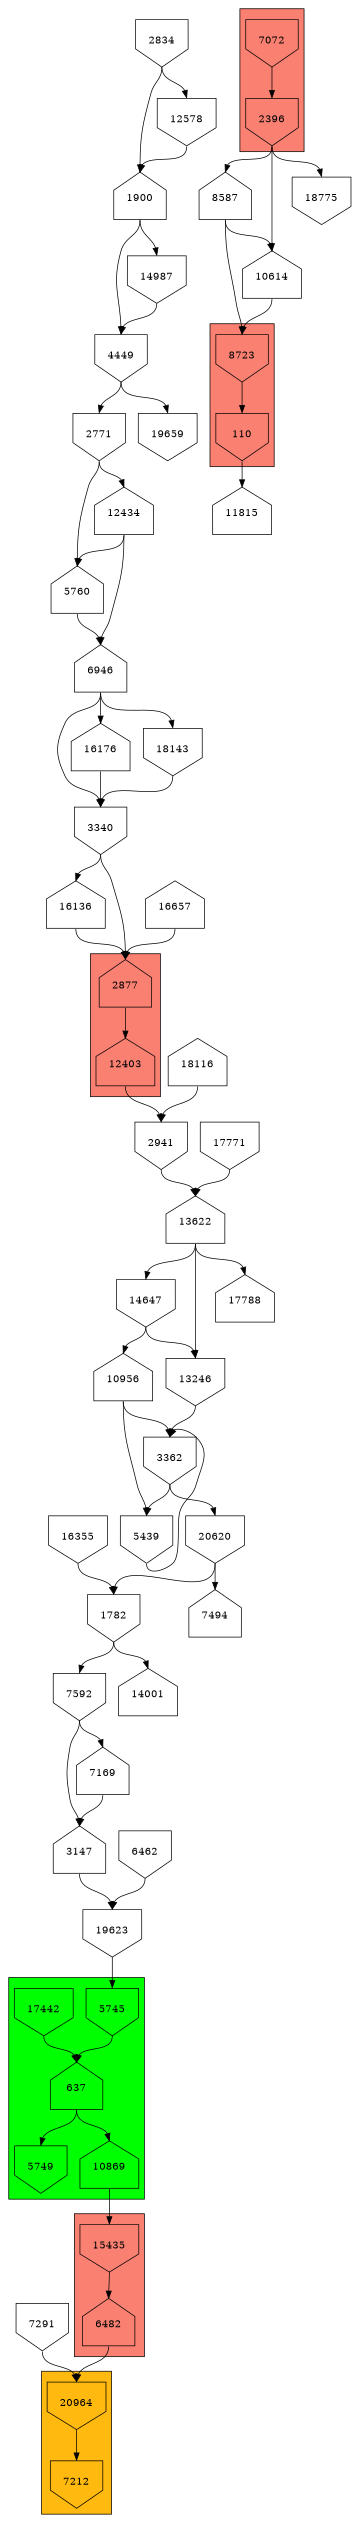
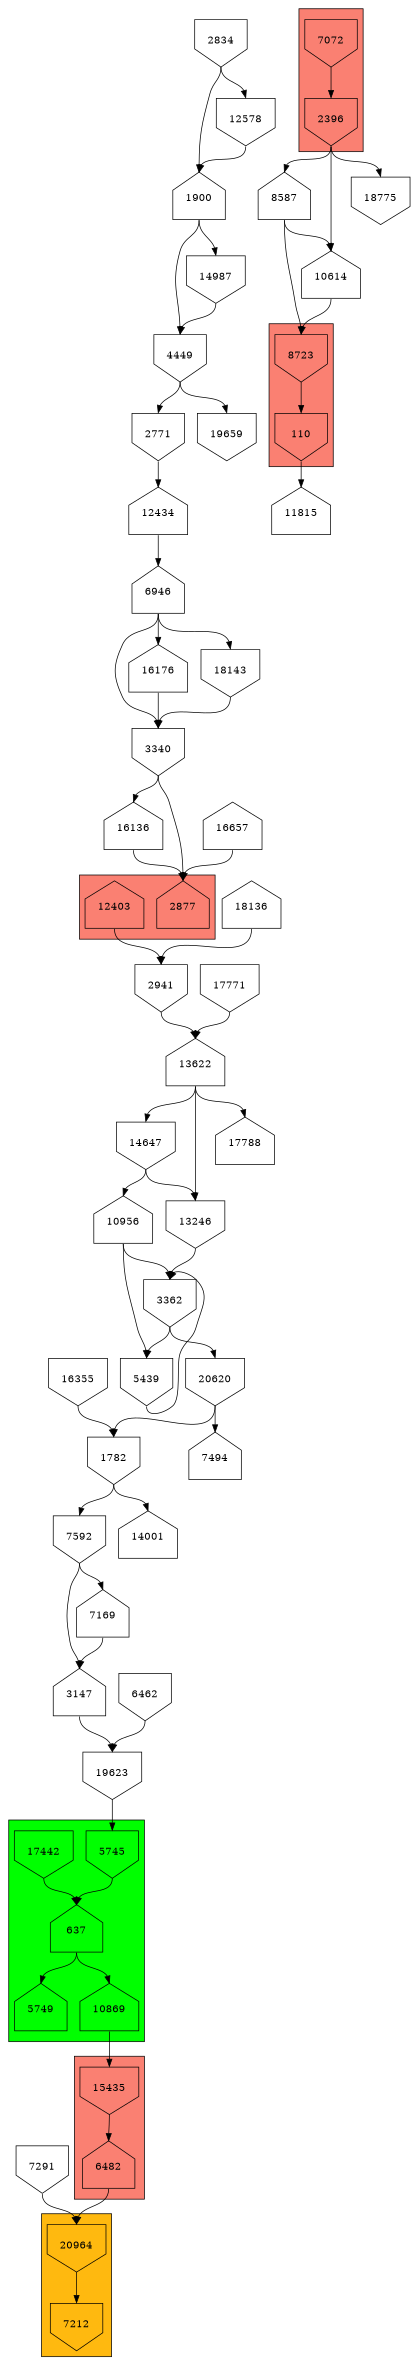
(77, 592) -> none
(125, 1019) -> none
(198, 1065) -> (252, 907)
(41, 2167) -> (41, 2010)
